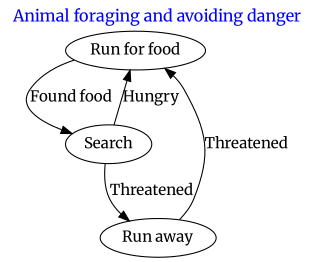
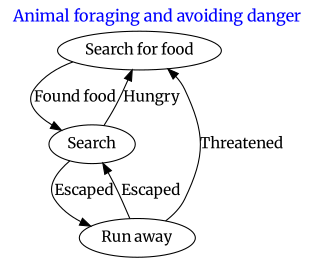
(136, 51) -> (139, 51)
(152, 191) -> (84, 191)
none -> (120, 195)
